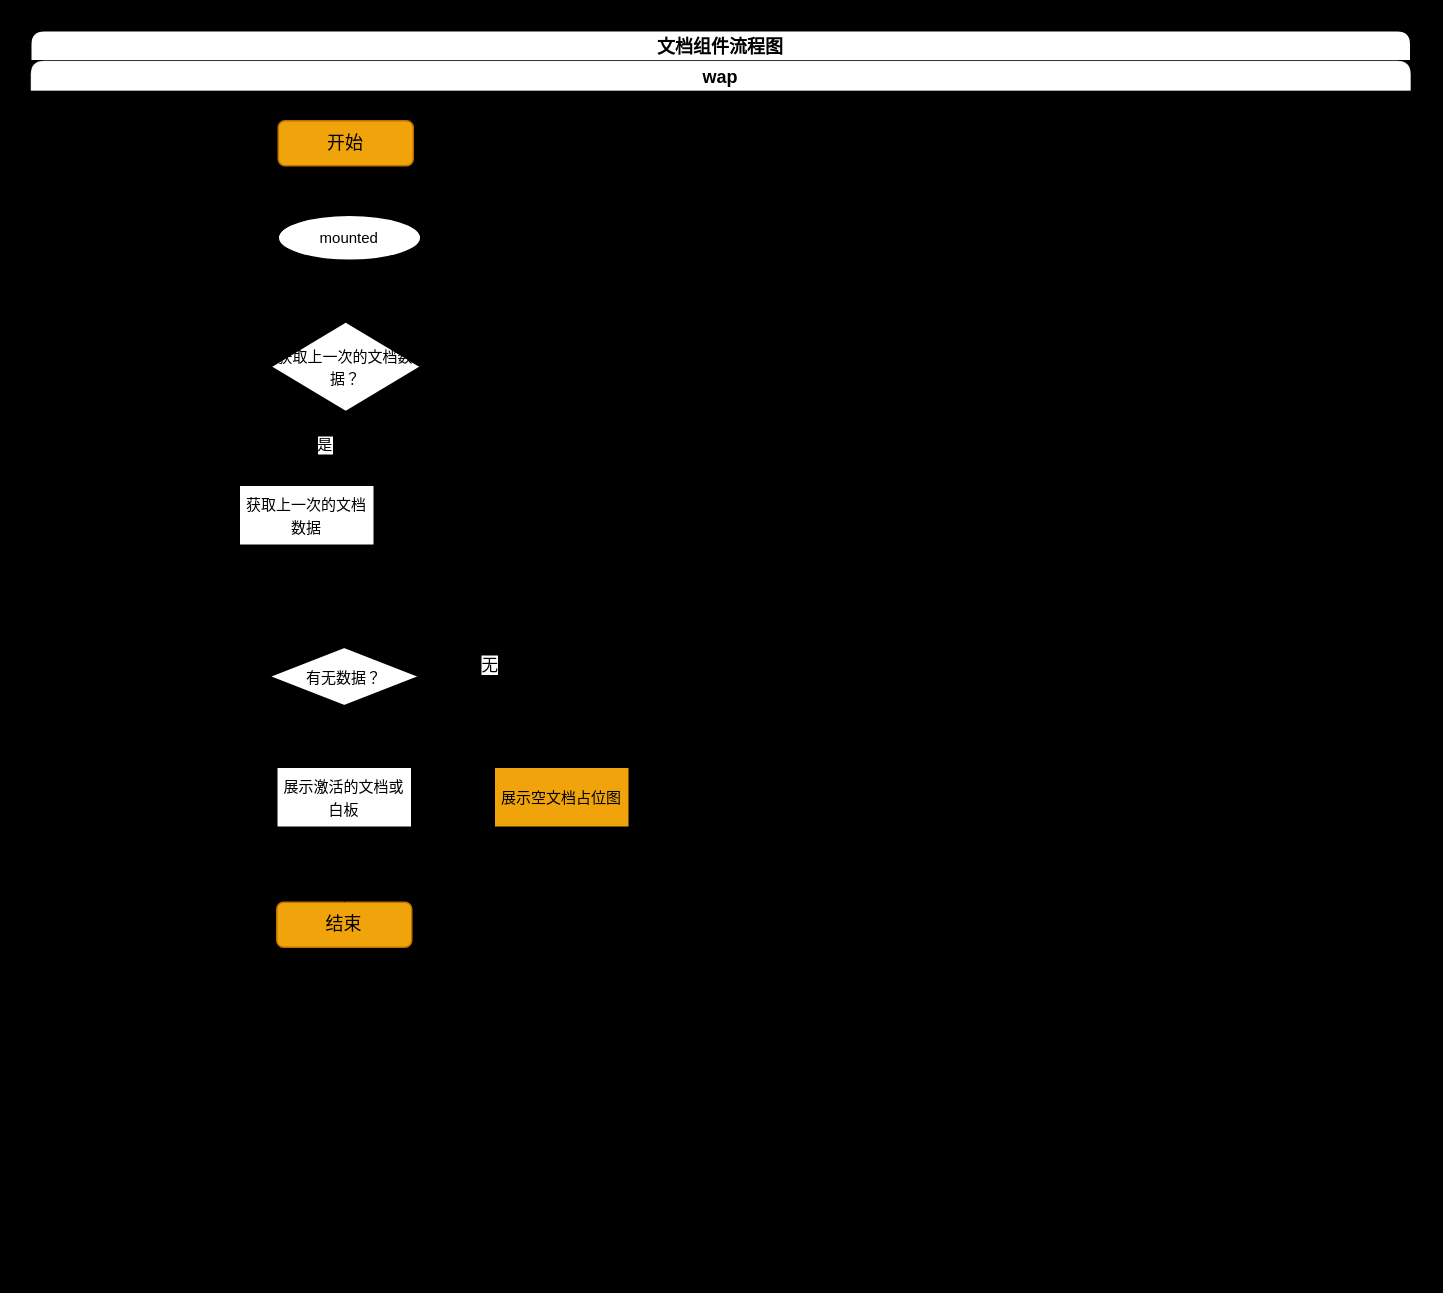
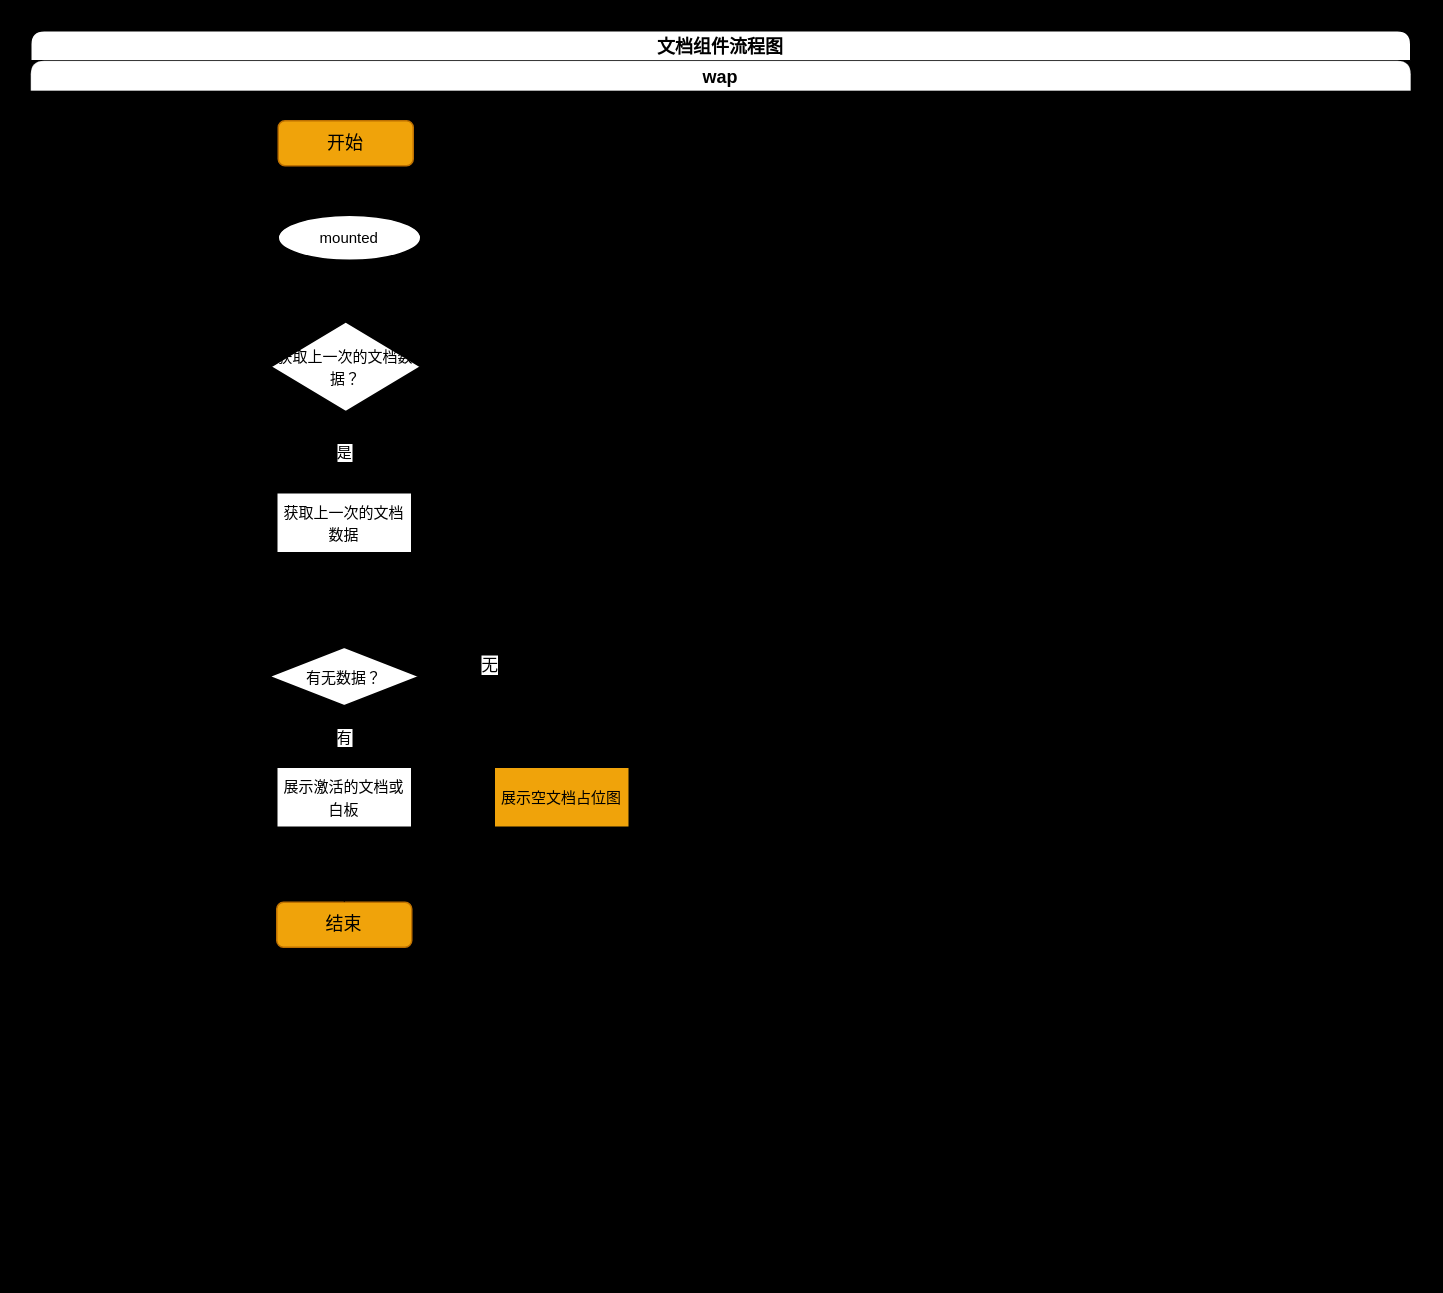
(307, 515) -> (344, 523)
none -> (344, 737)
